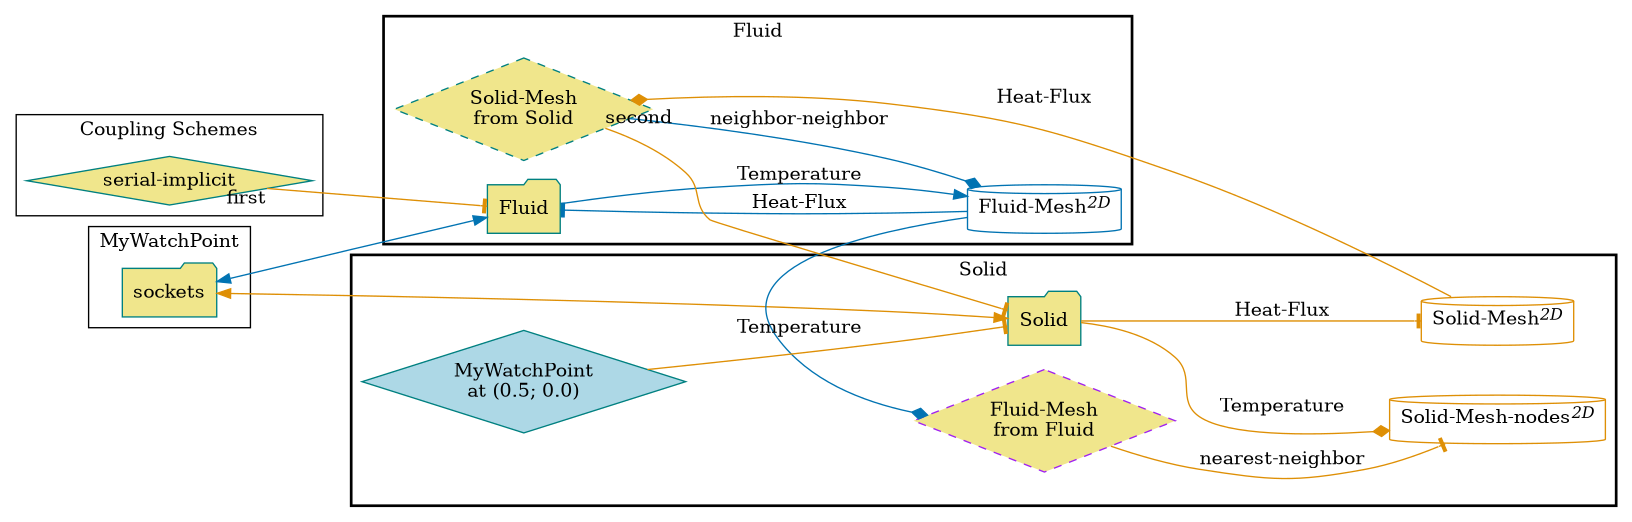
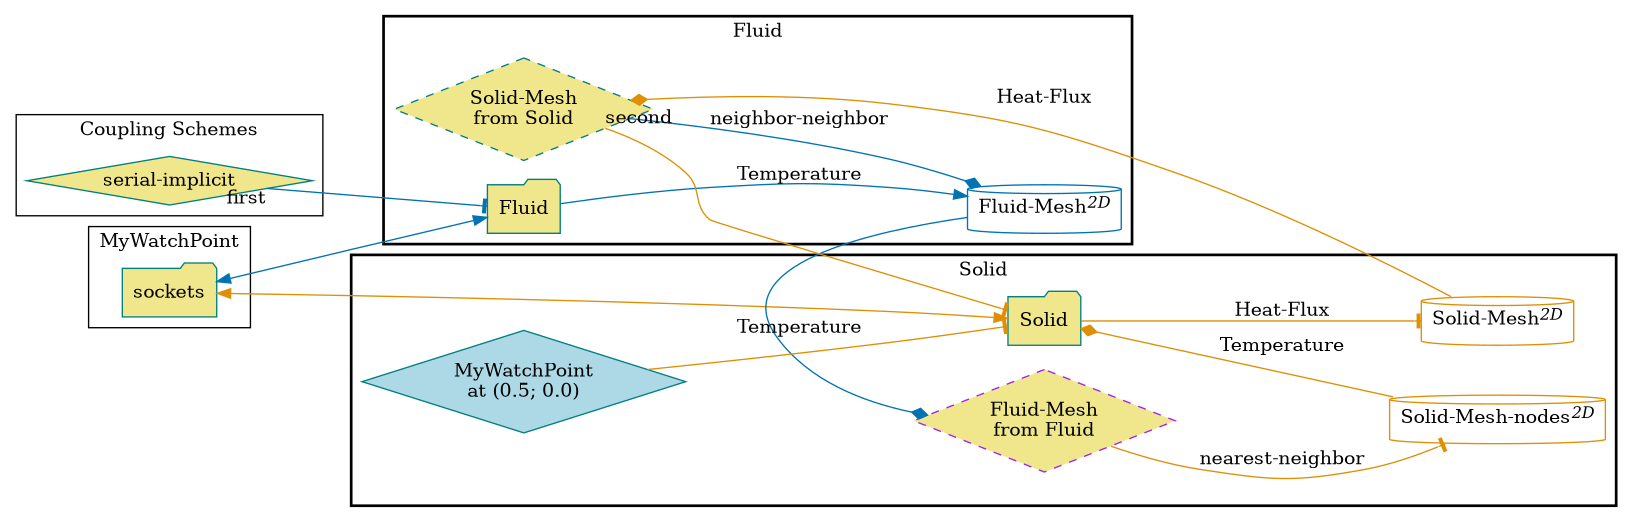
(374, 197) -> (374, 197)
(767, 214) -> none
(1203, 418) -> (1245, 365)
